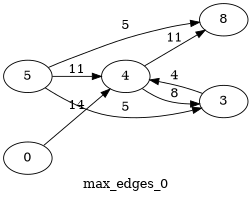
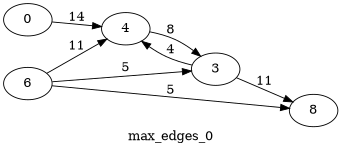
(171, 50) -> (260, 88)
(28, 76) -> (28, 84)
